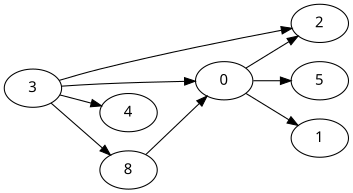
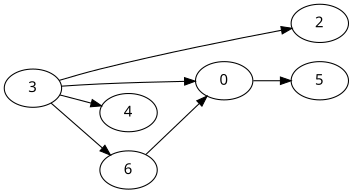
(267, 55) -> none
(320, 138) -> none
(129, 170) -> (129, 170)
